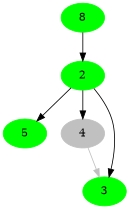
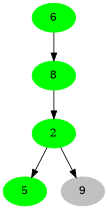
none -> (54, 18)
(83, 133) -> (83, 191)
(105, 191) -> none
